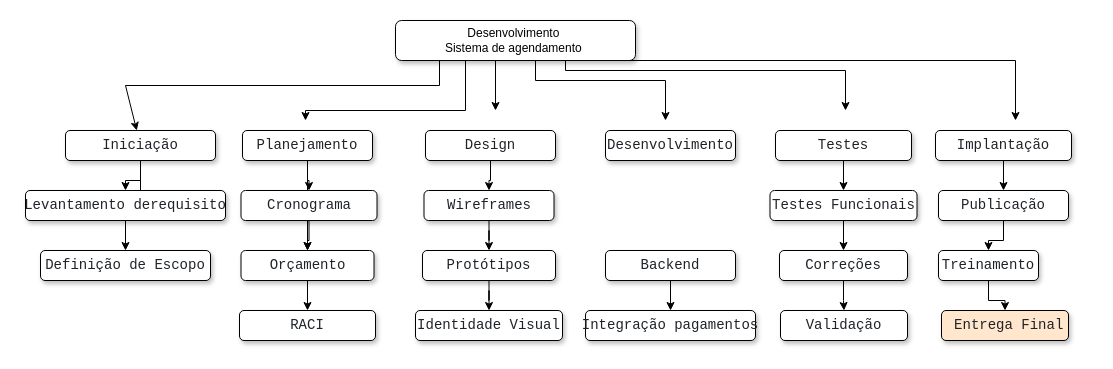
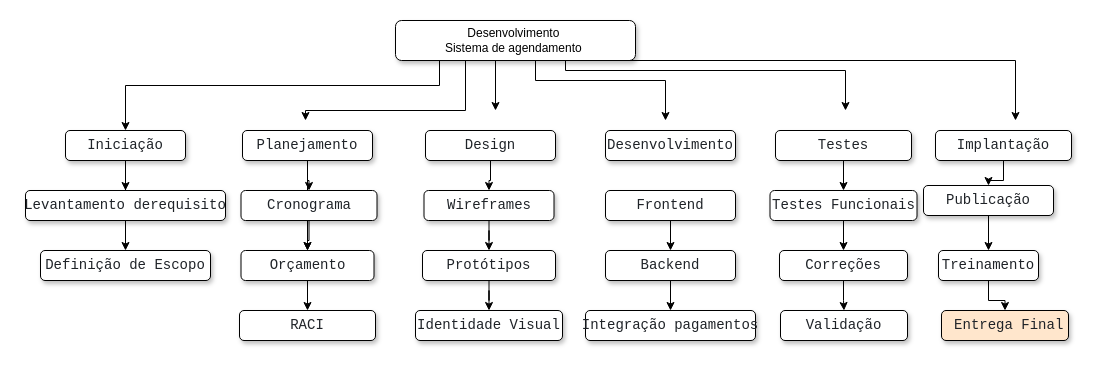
(141, 146) -> (126, 146)
none -> (671, 206)
(1004, 206) -> (989, 201)
none -> (671, 240)
